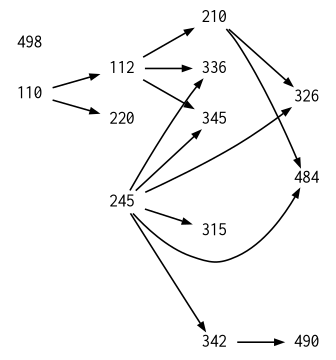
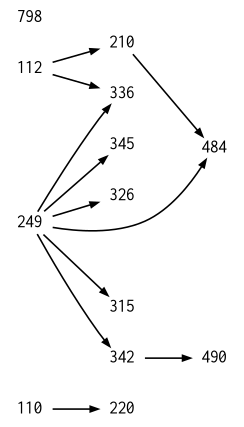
(29, 43) -> (29, 18)
(257, 55) -> none
(71, 82) -> none
(164, 92) -> none
(122, 202) -> (29, 223)
